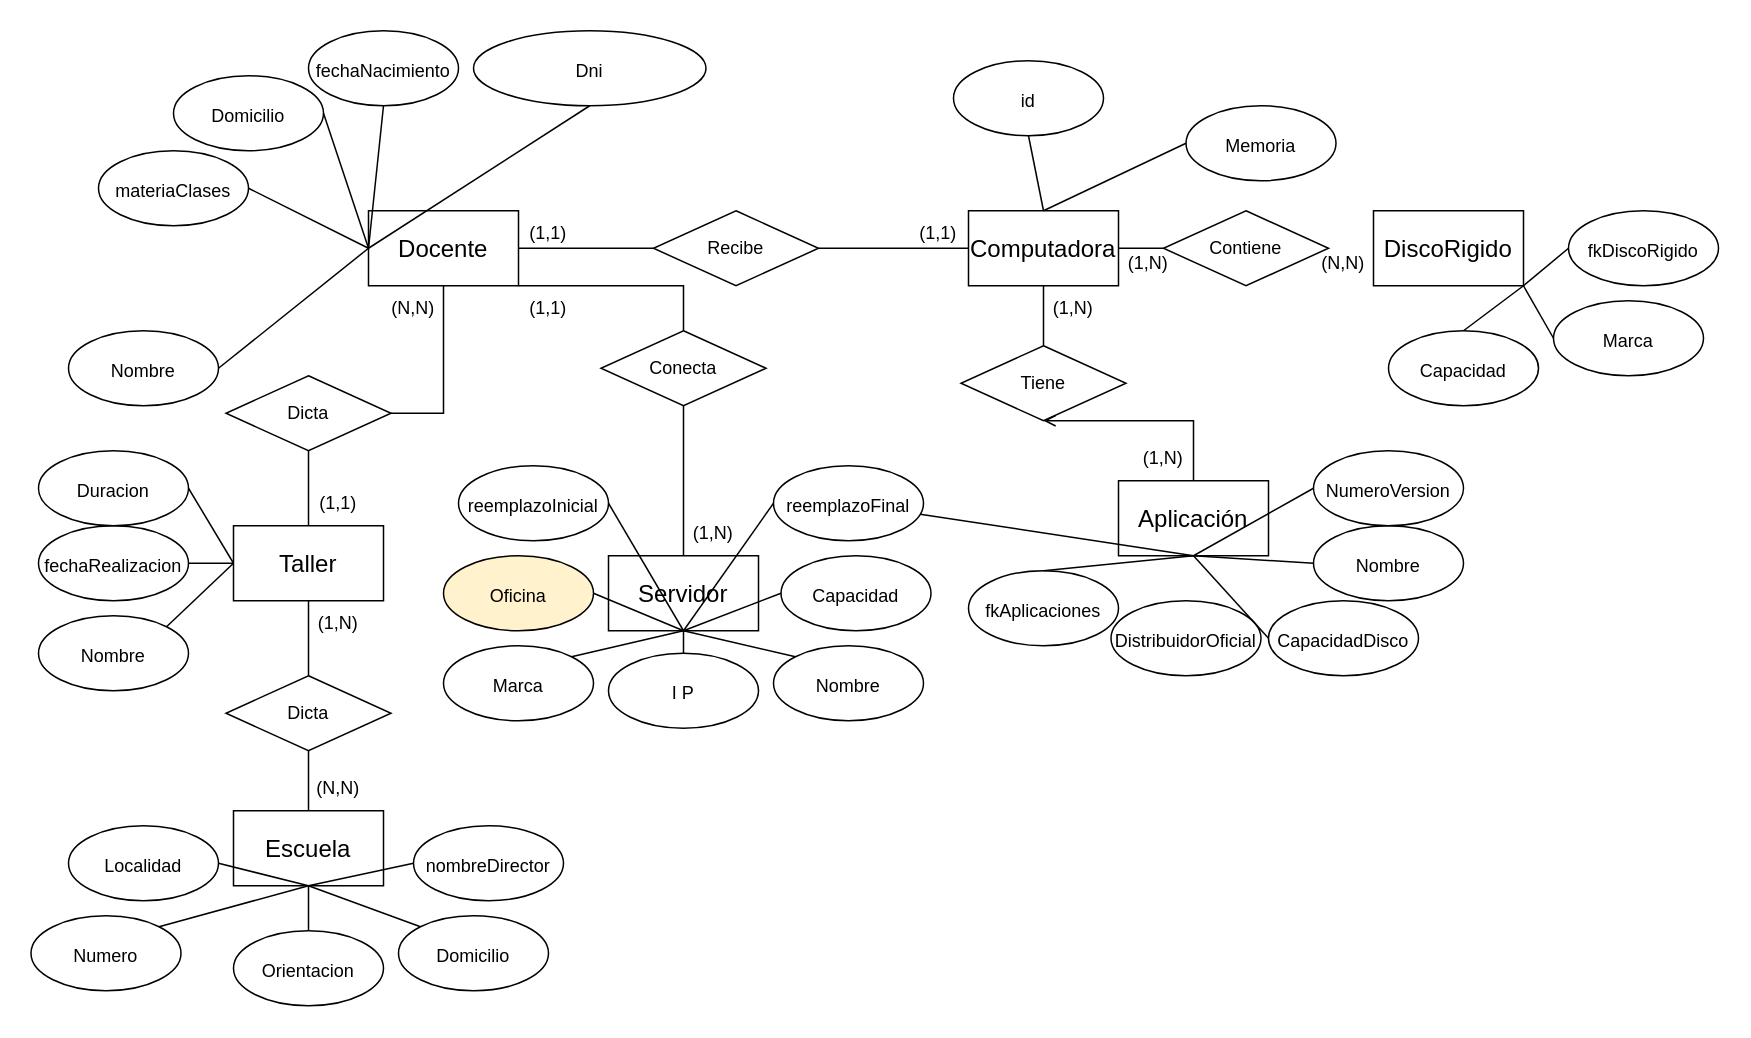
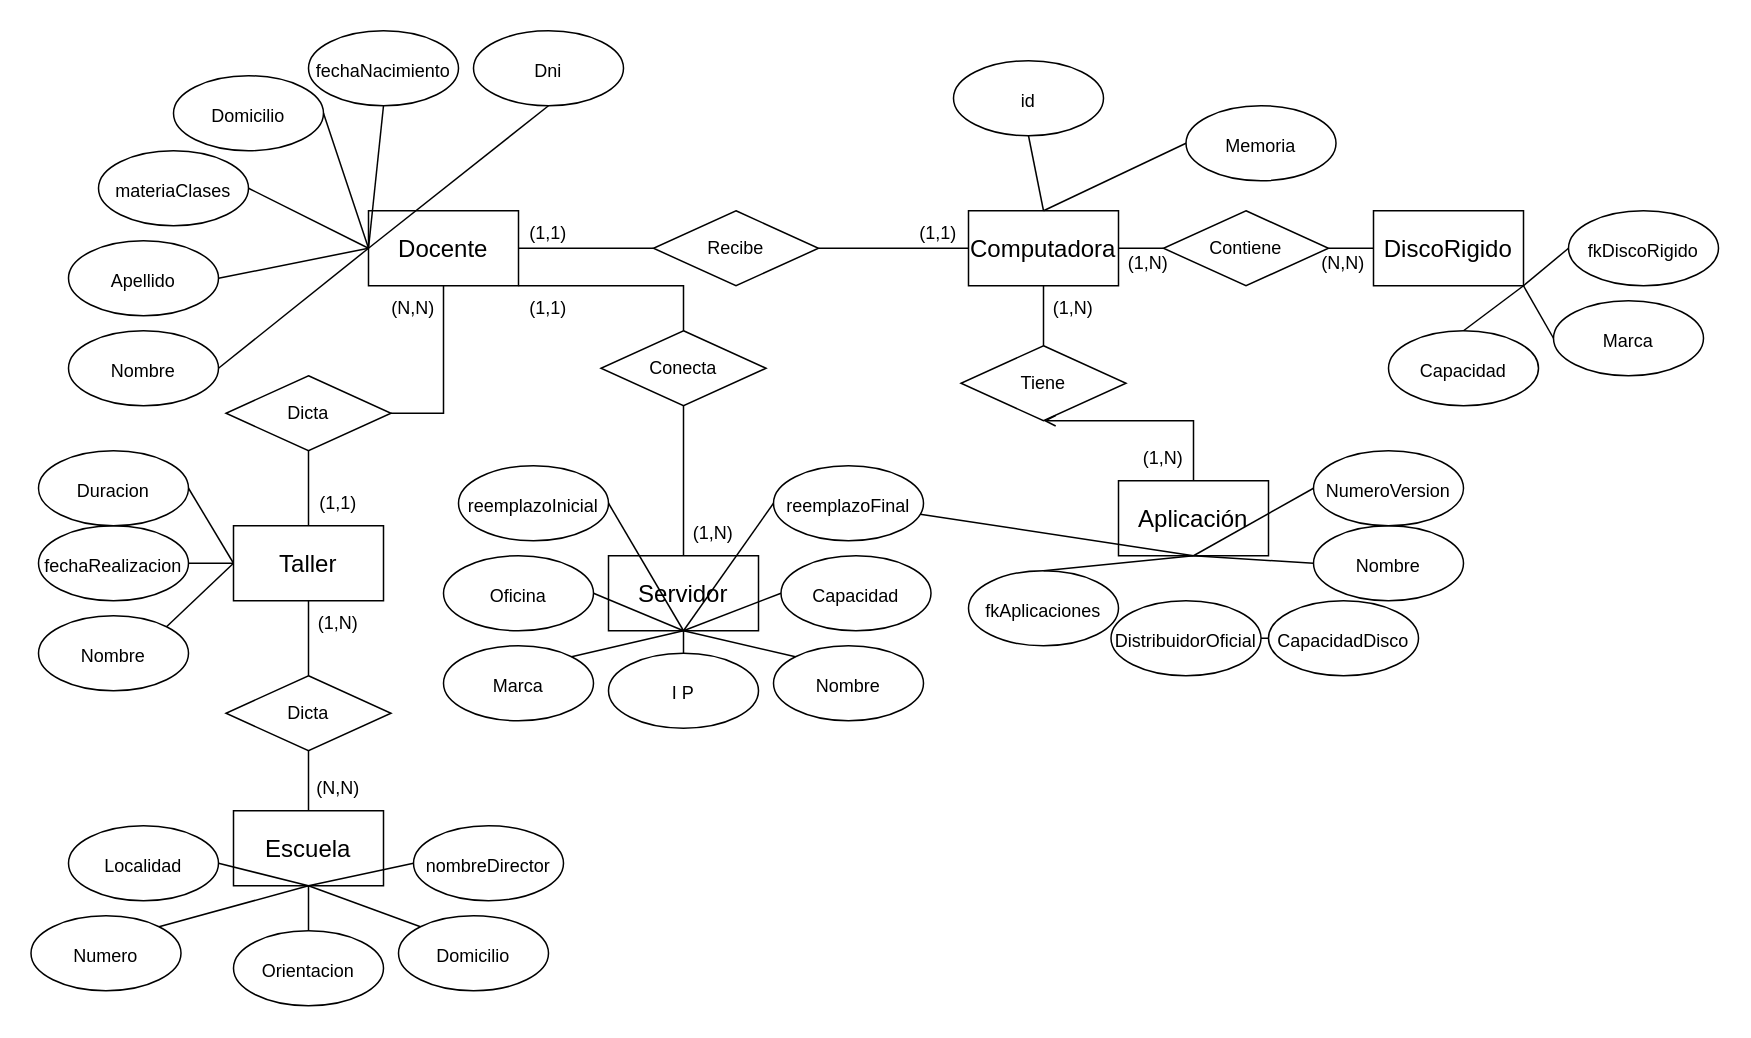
(590, 68) -> (548, 68)
none -> (1351, 248)
none -> (291, 264)
none -> (143, 278)
(1223, 588) -> (1265, 638)
(518, 593) -> (518, 593)
